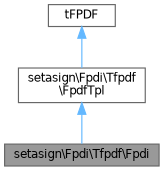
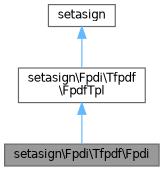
(82, 16) -> (82, 16)
